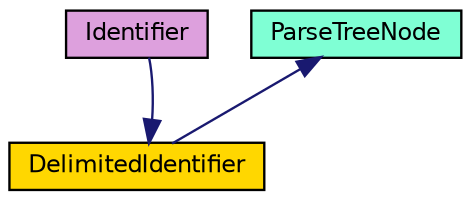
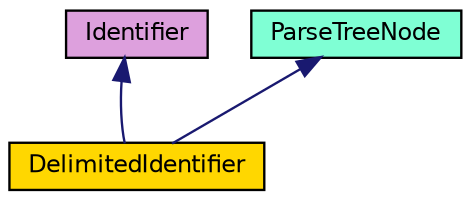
(153, 89) -> (121, 112)
